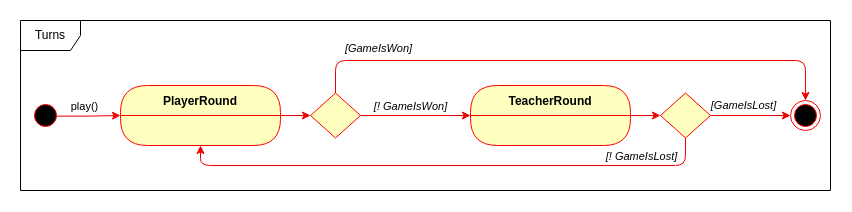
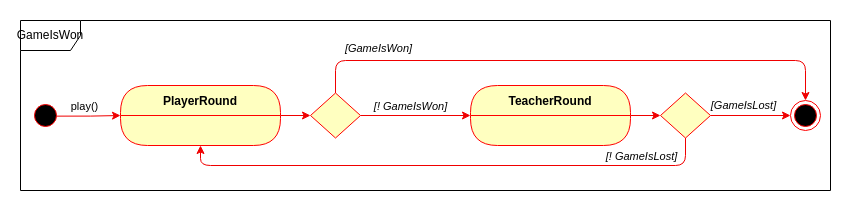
(51, 36) -> (51, 36)
